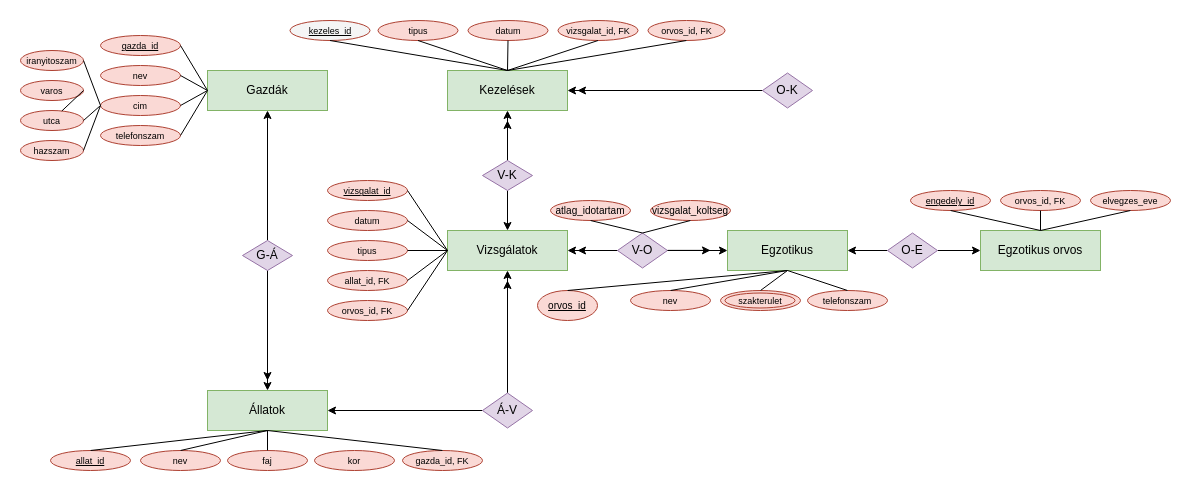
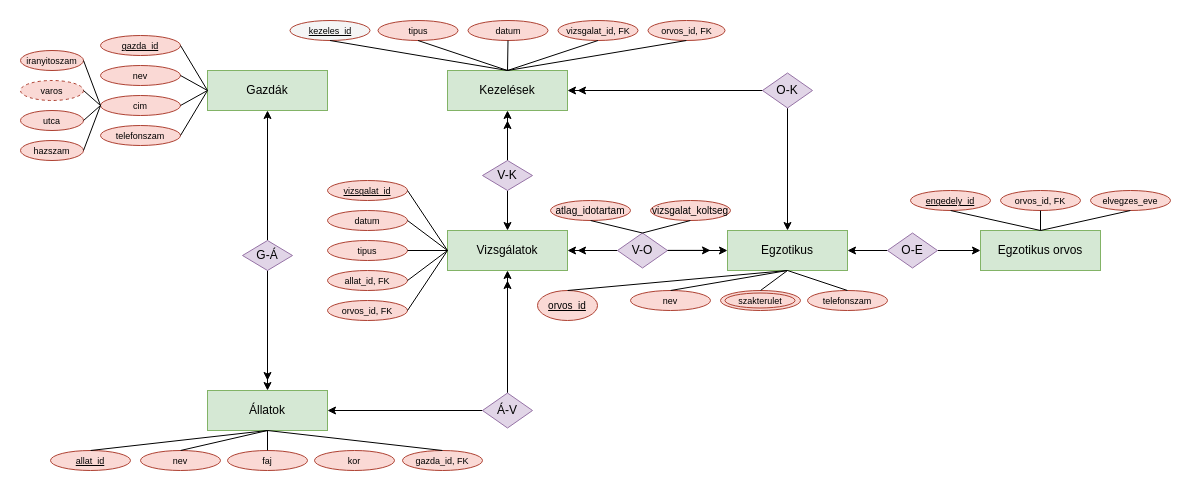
(52, 91) -> (52, 91)
(73, 100) -> (90, 97)
none -> (788, 166)
